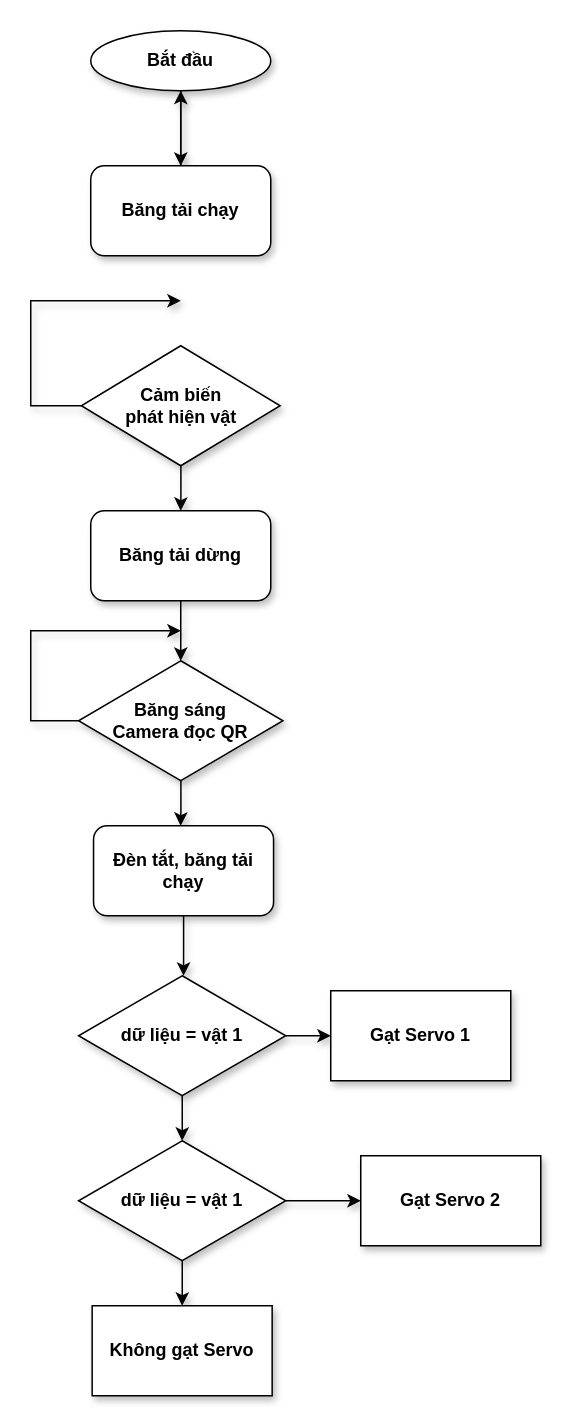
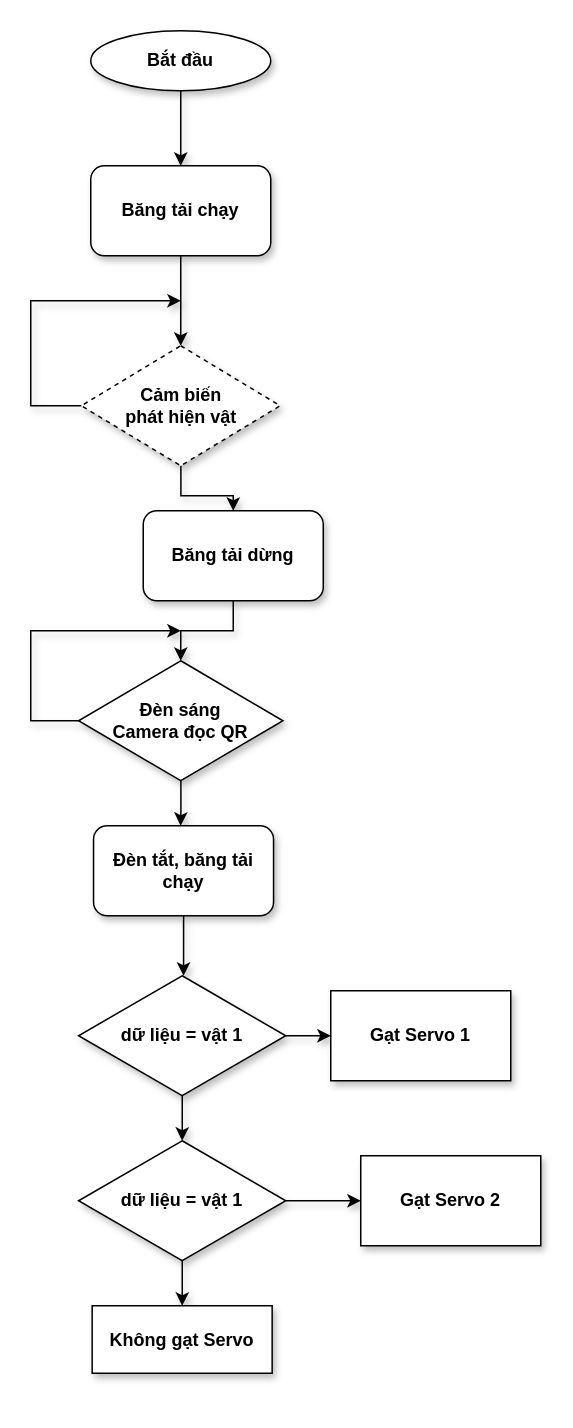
(181, 164) -> (181, 296)
(181, 406) -> (181, 406)
(181, 556) -> (233, 556)
(181, 721) -> (181, 721)
(182, 1351) -> (182, 1340)
